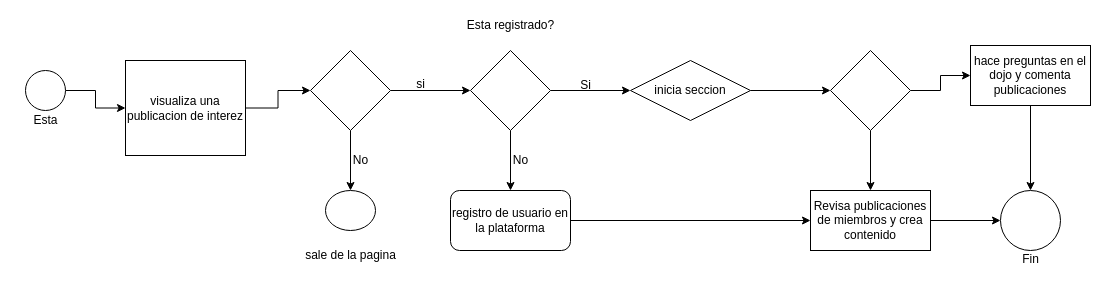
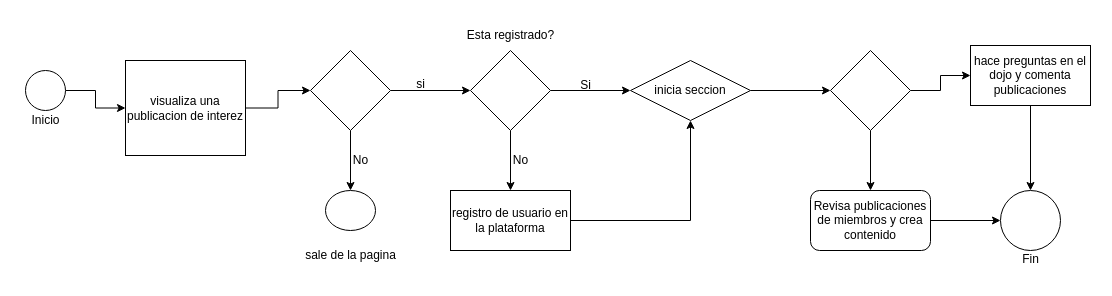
(511, 26) -> (511, 36)
(46, 121) -> (46, 121)
(511, 221) -> (511, 221)
(746, 221) -> (691, 175)
(871, 221) -> (871, 221)
